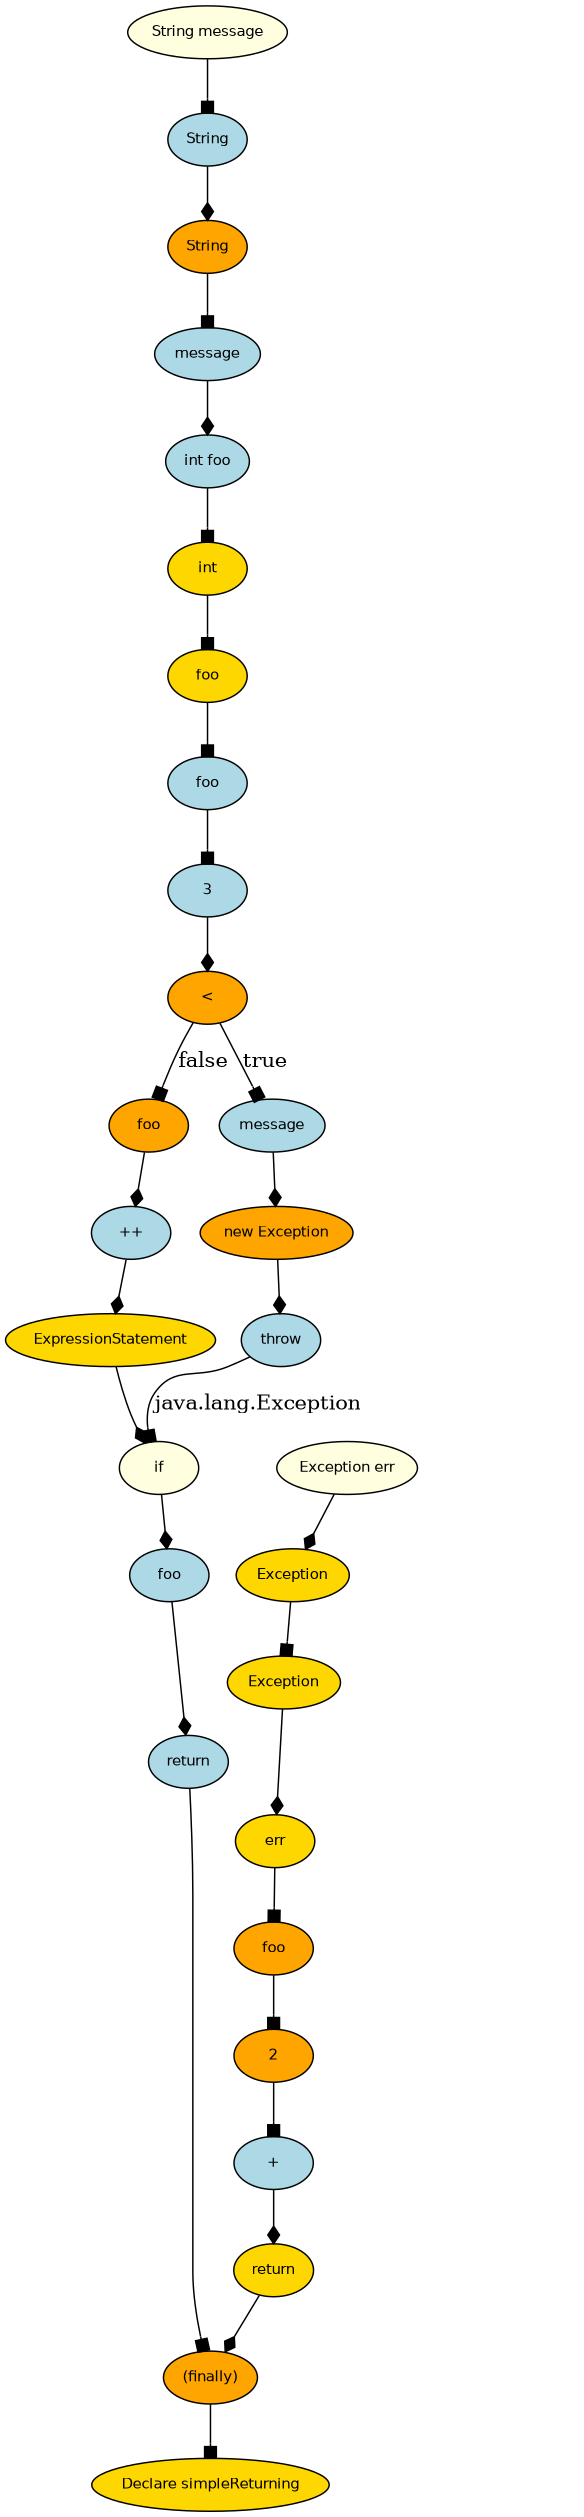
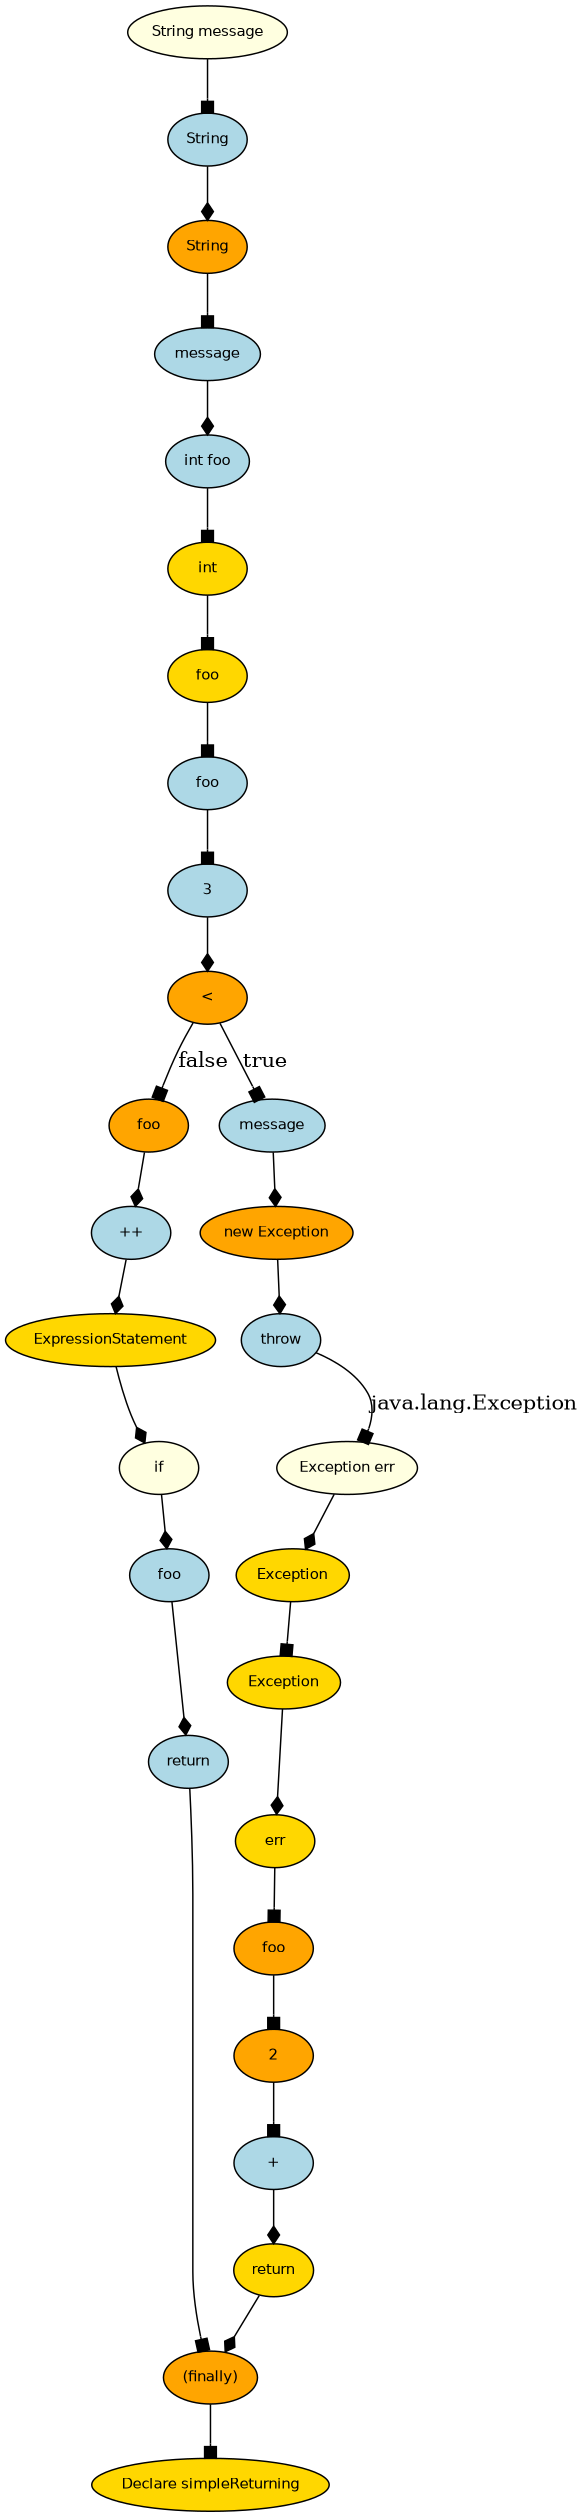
(183, 1375) -> (359, 1381)
